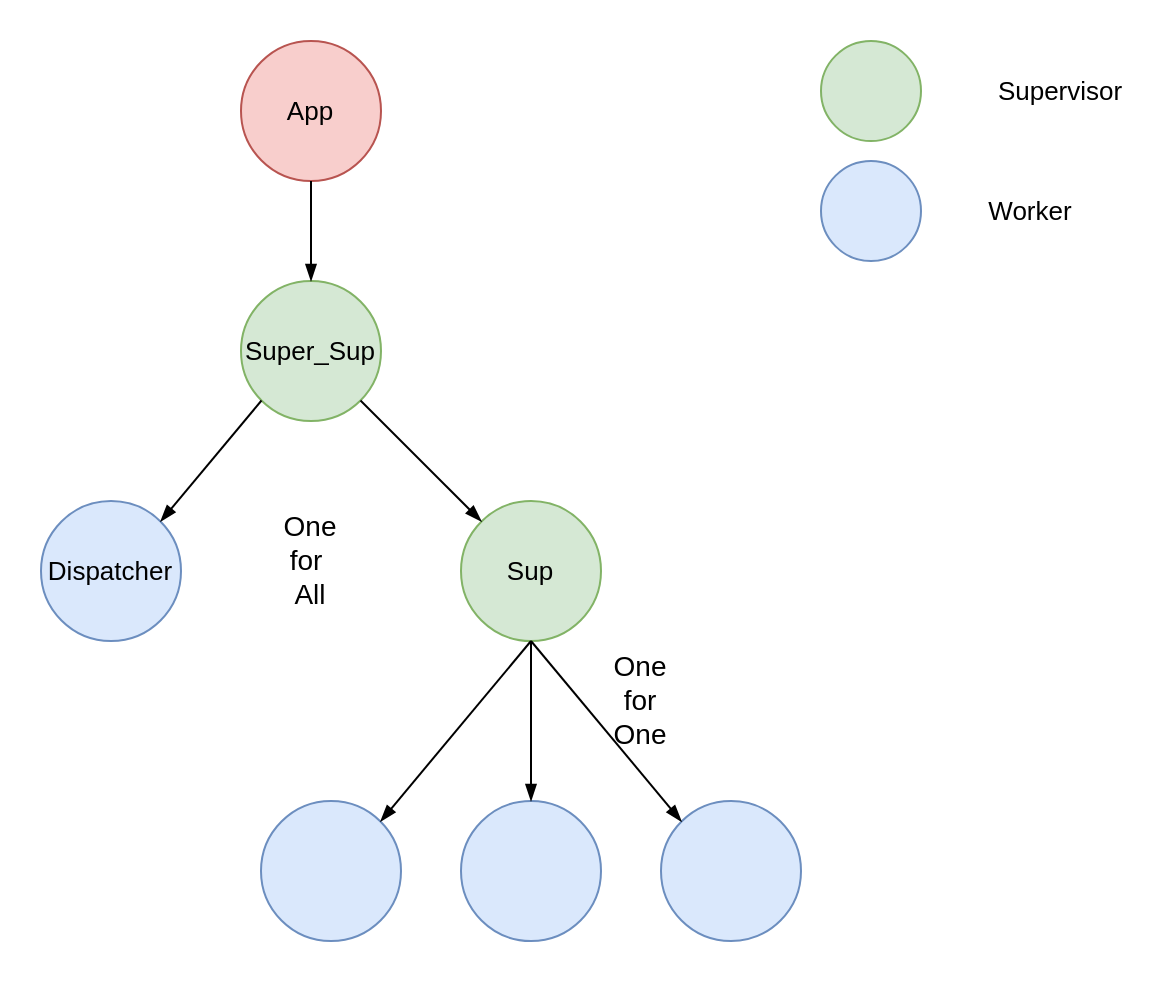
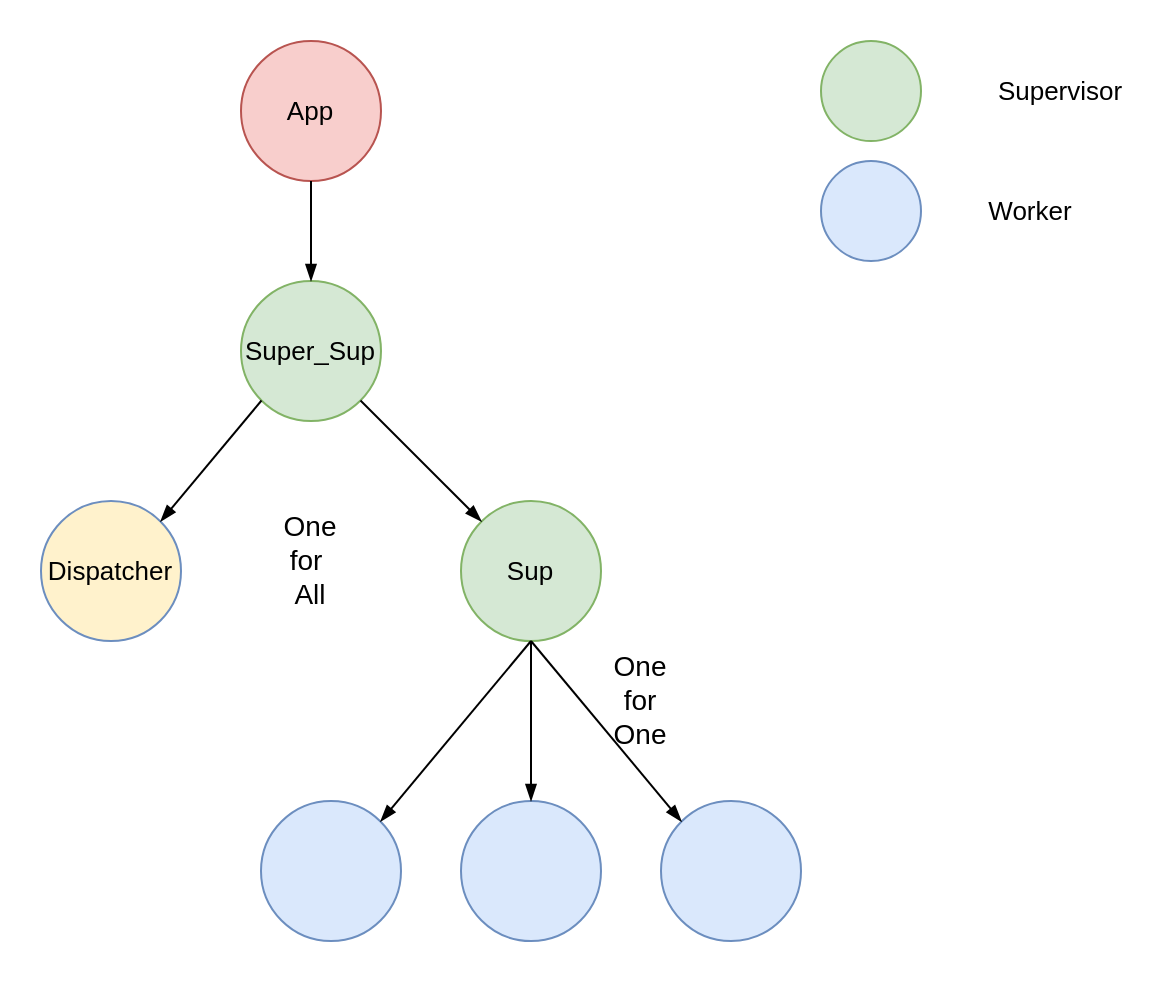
(111, 571) -> (111, 571)
